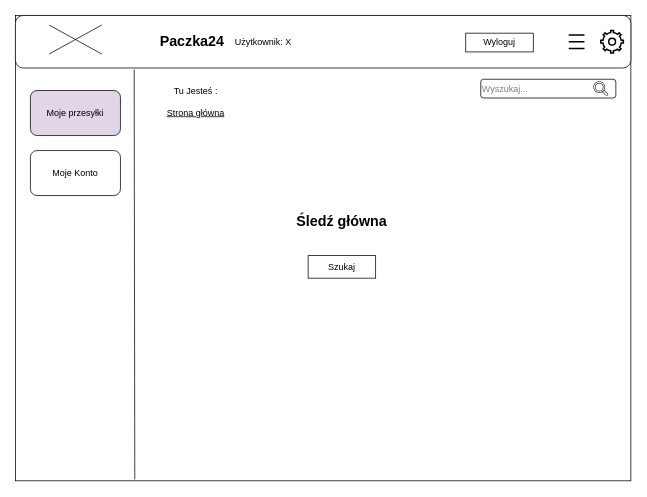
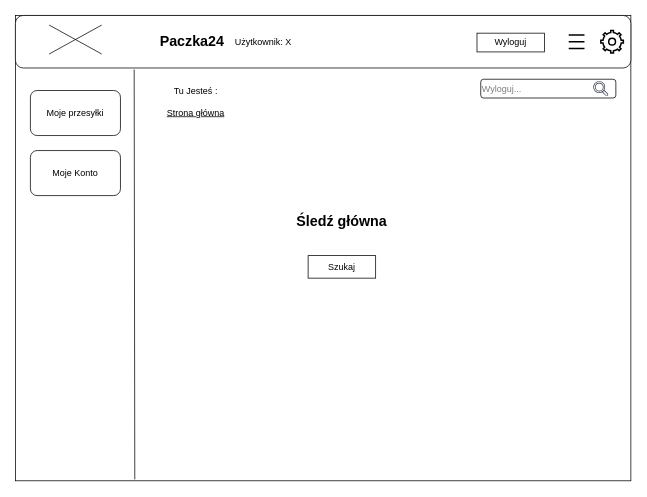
(499, 42) -> (510, 42)
(506, 89) -> (502, 89)
(75, 113) -> (75, 113)
